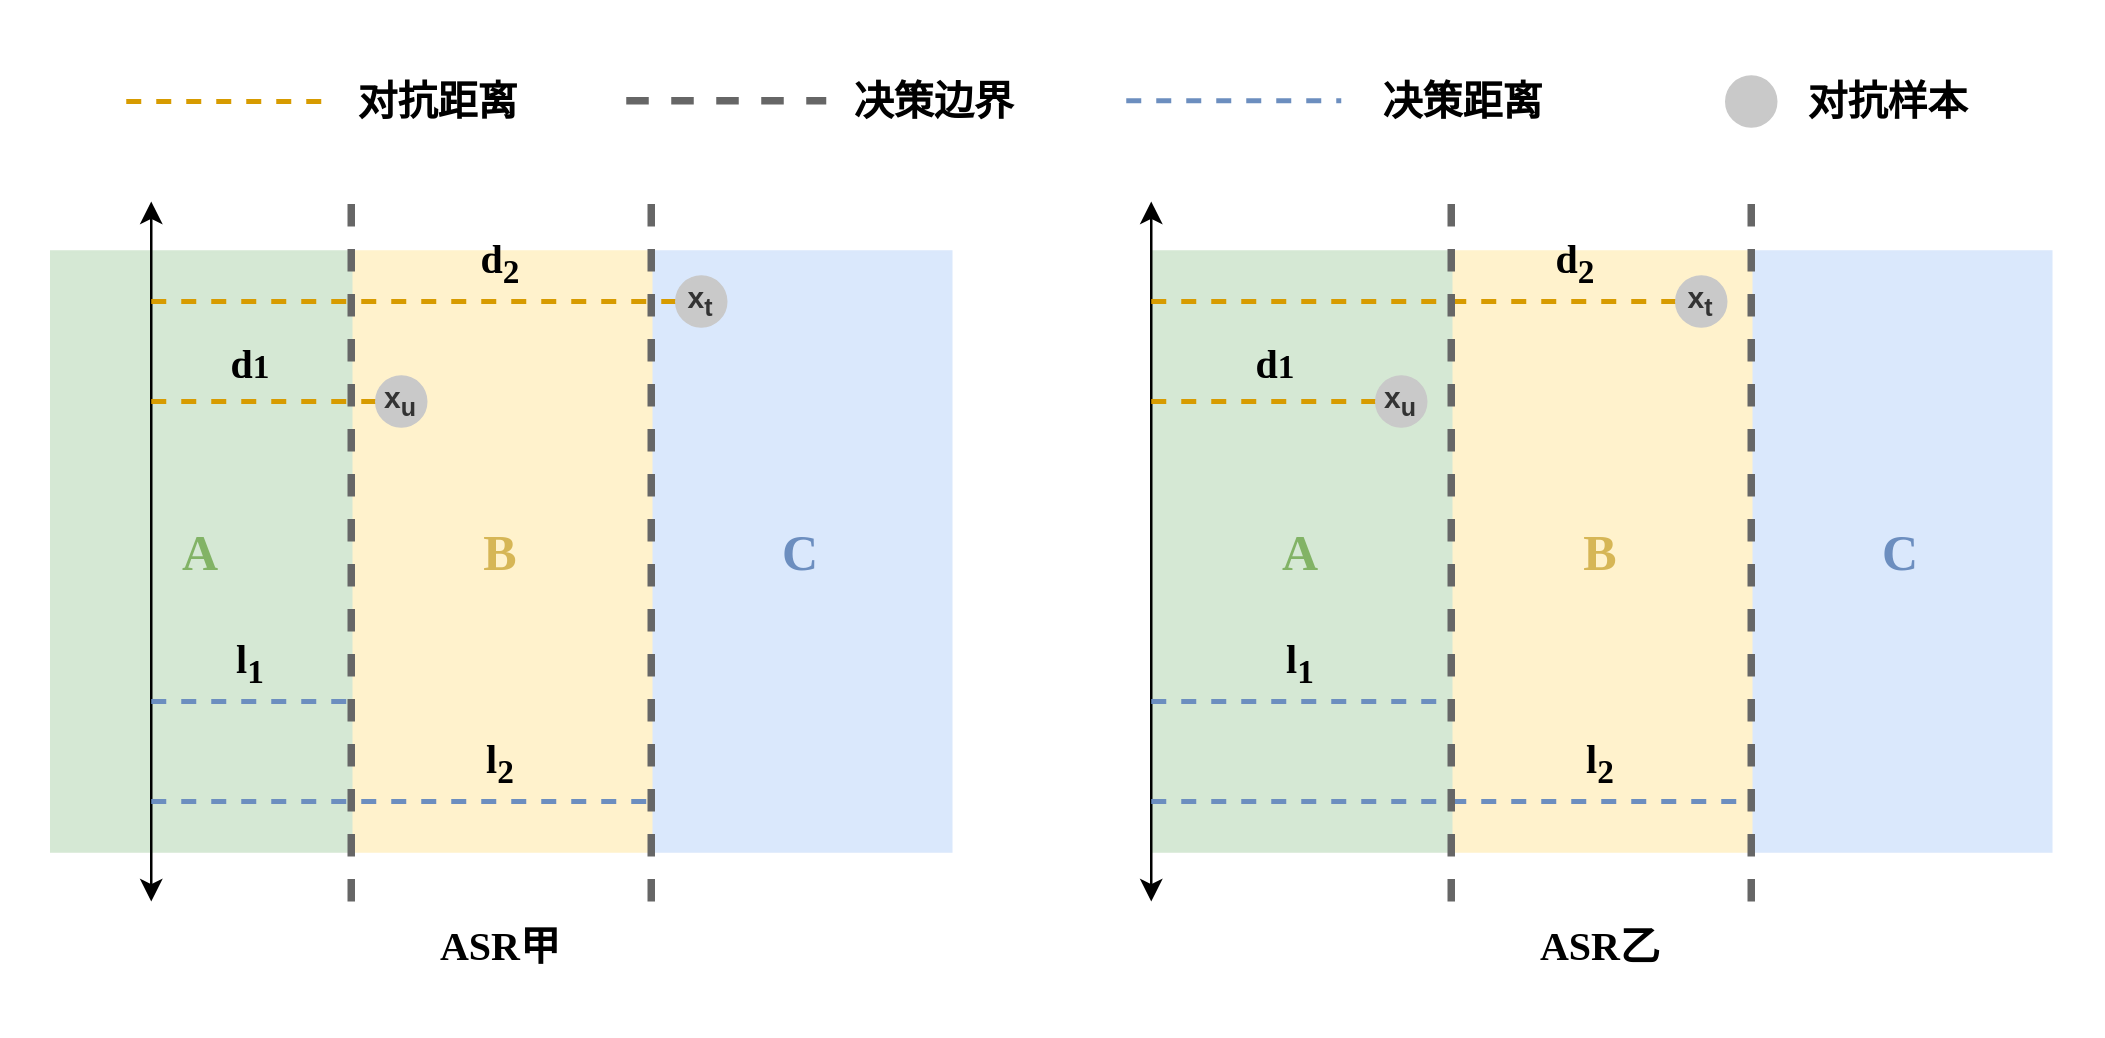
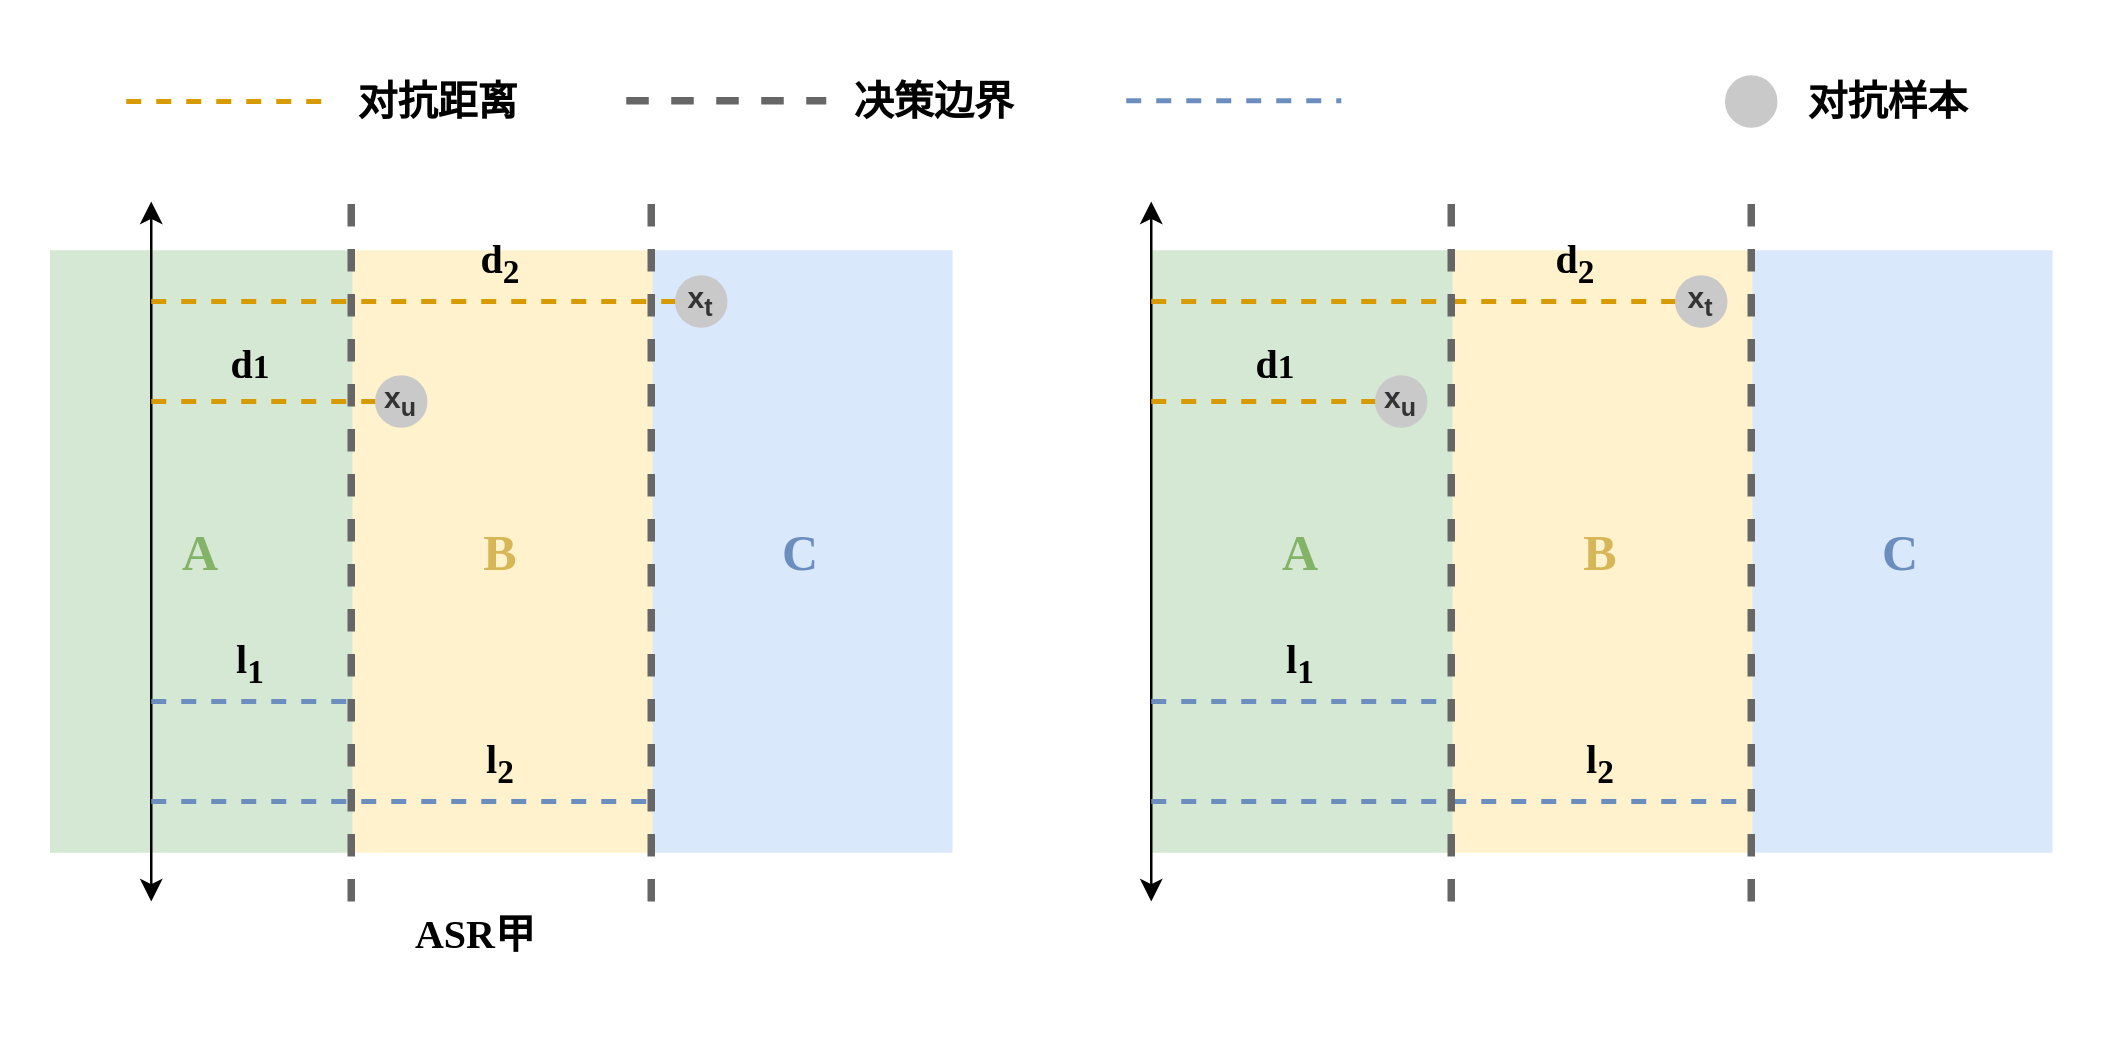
(1464, 101) -> none
(501, 946) -> (476, 934)
(1601, 946) -> none
